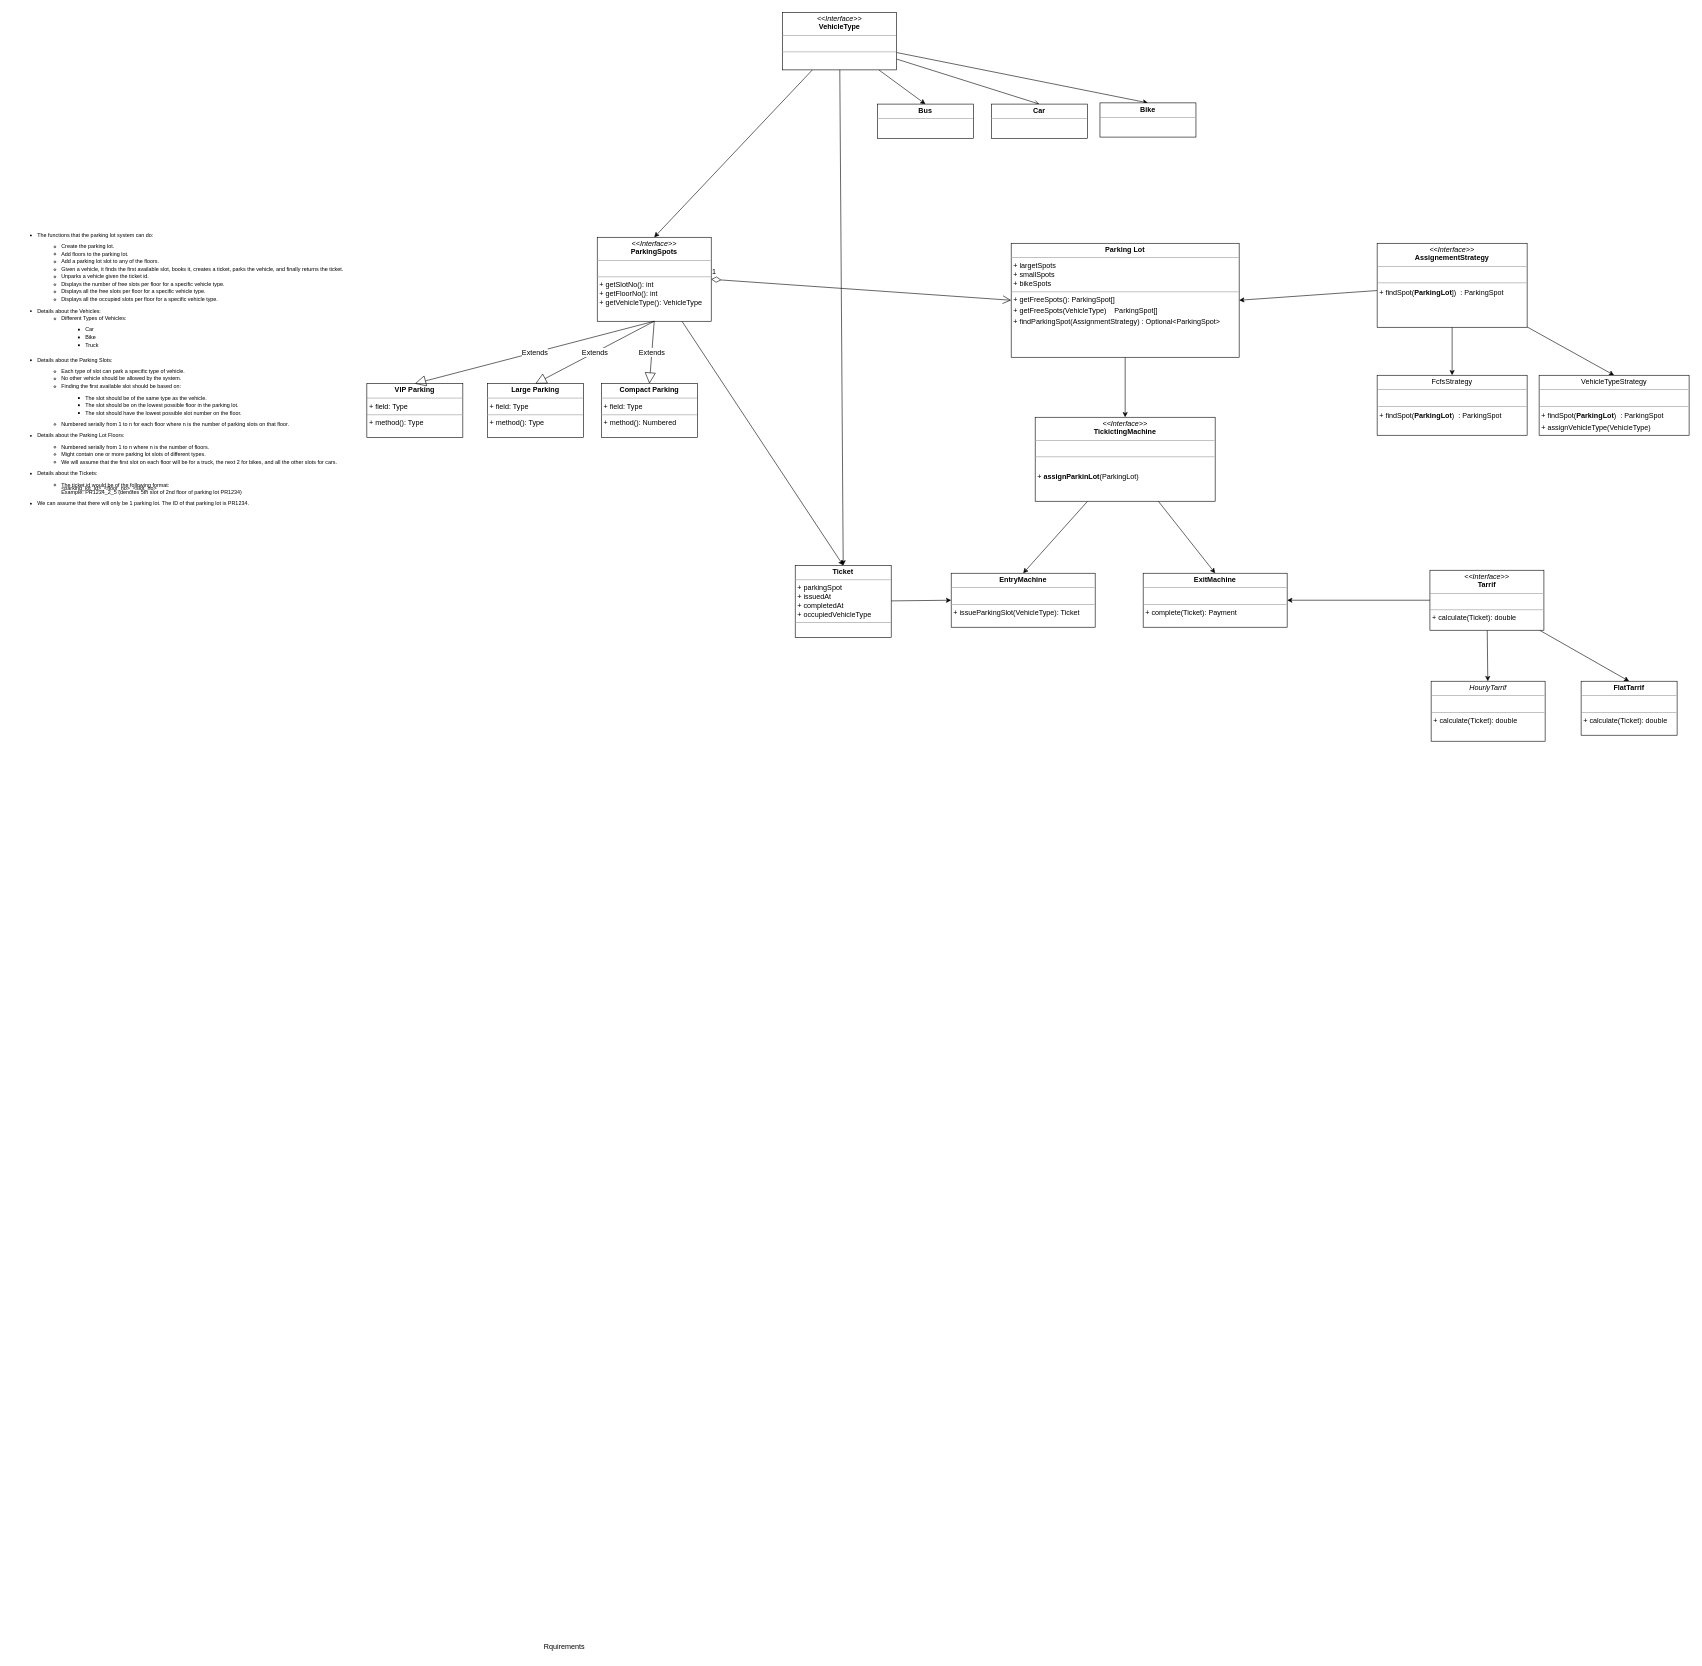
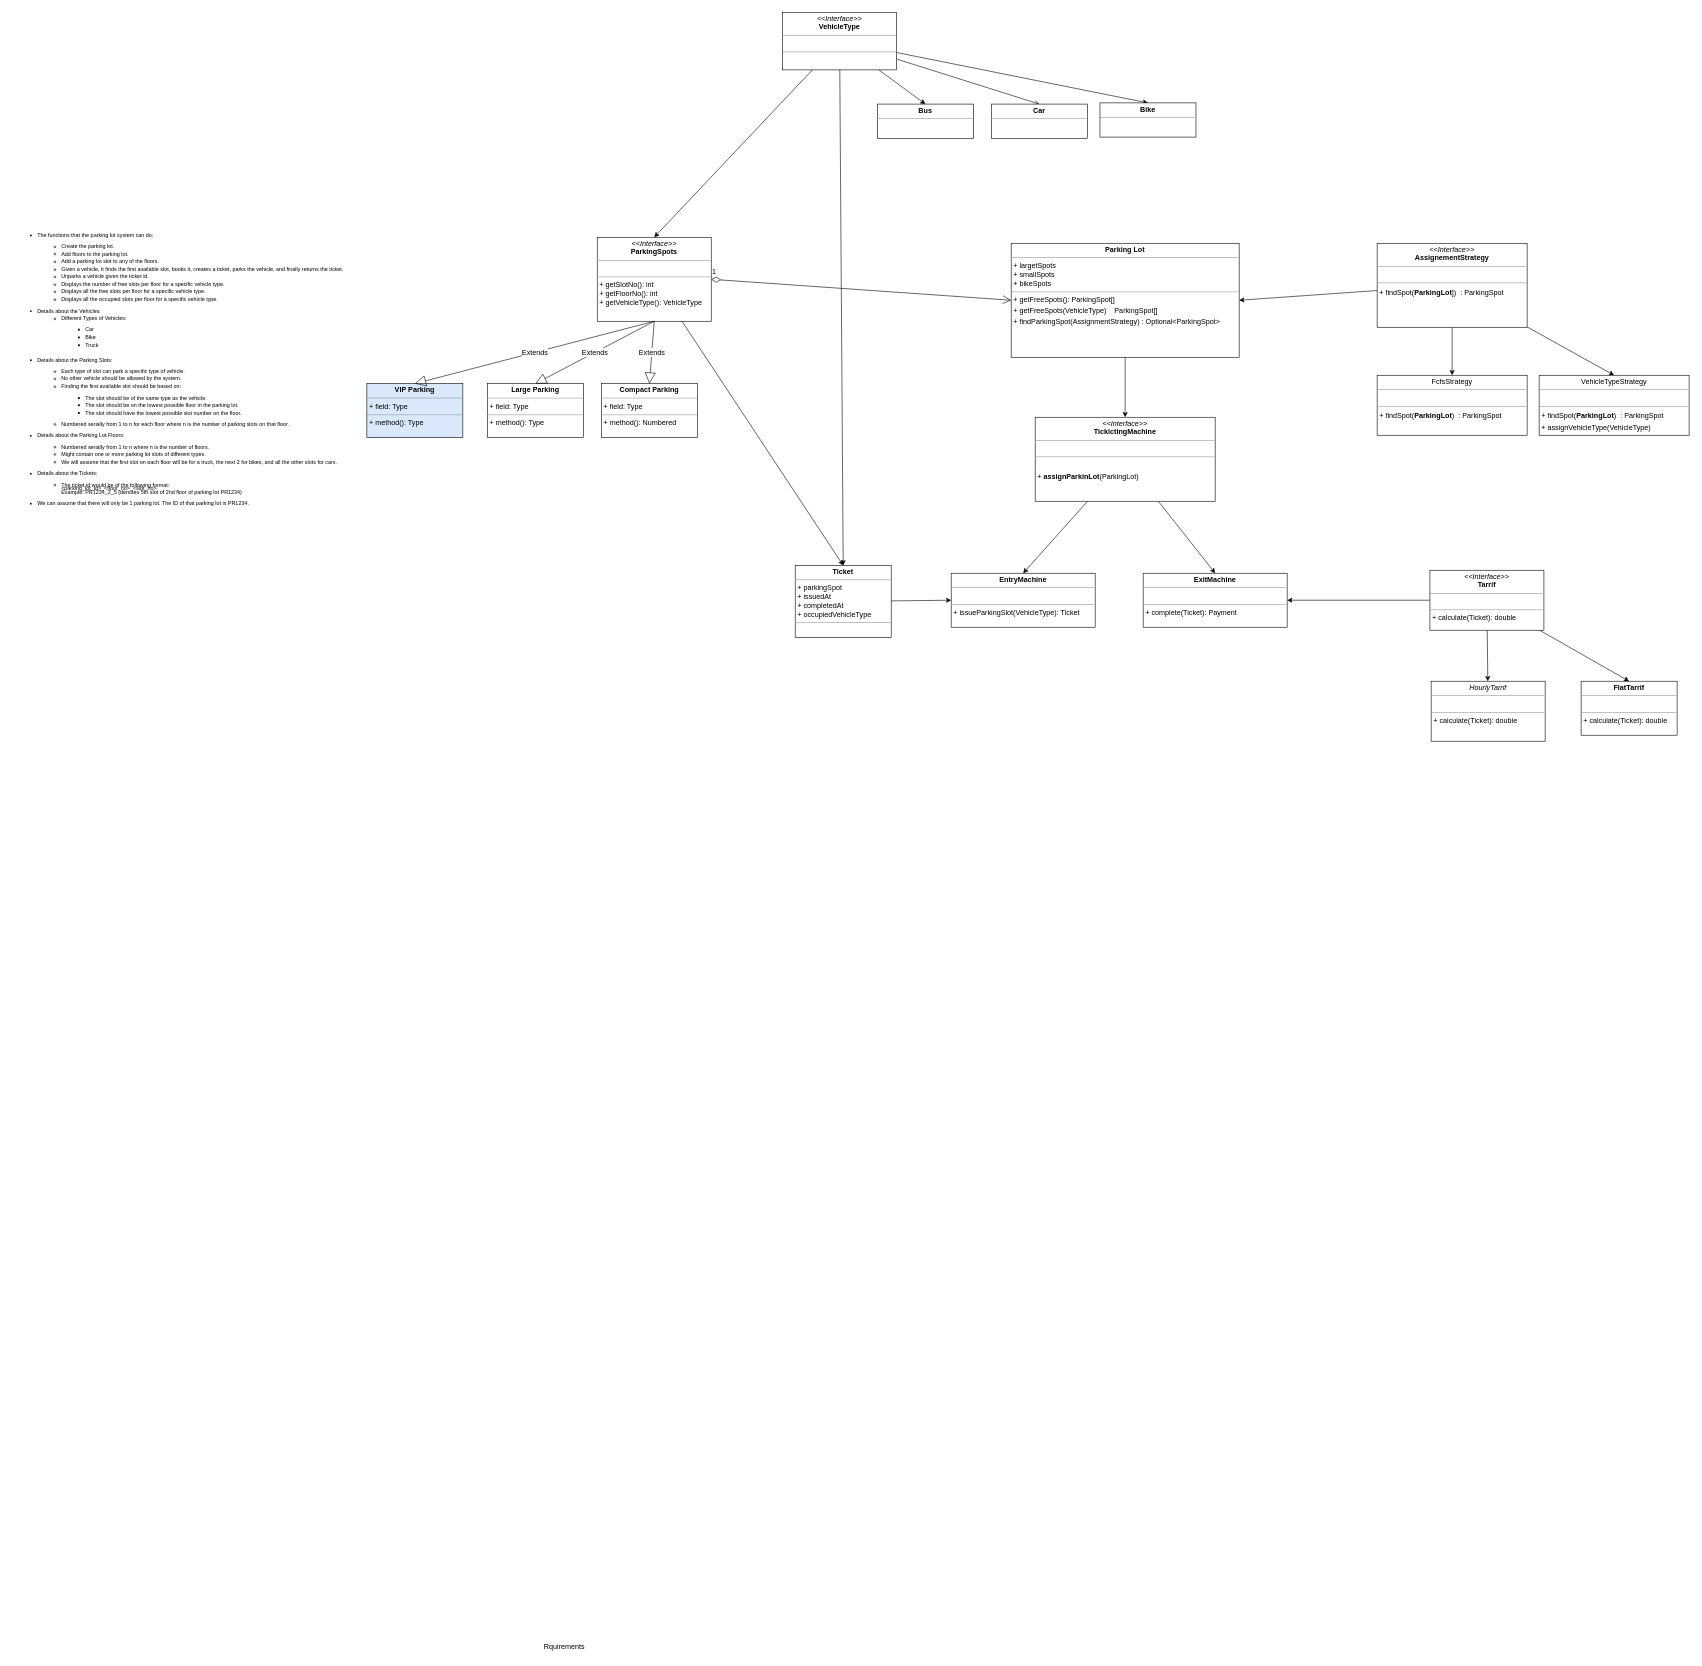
(415, 411) -> (415, 411)
